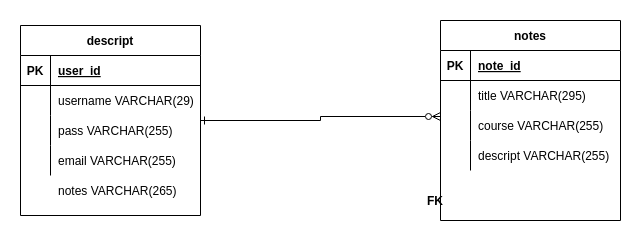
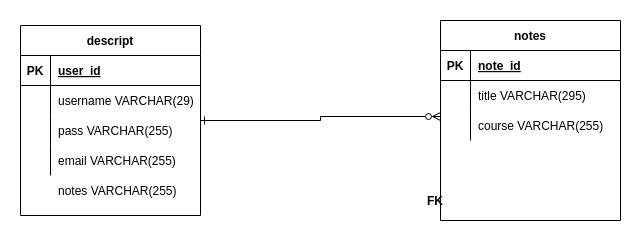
(546, 156) -> none
(117, 191) -> (117, 191)
